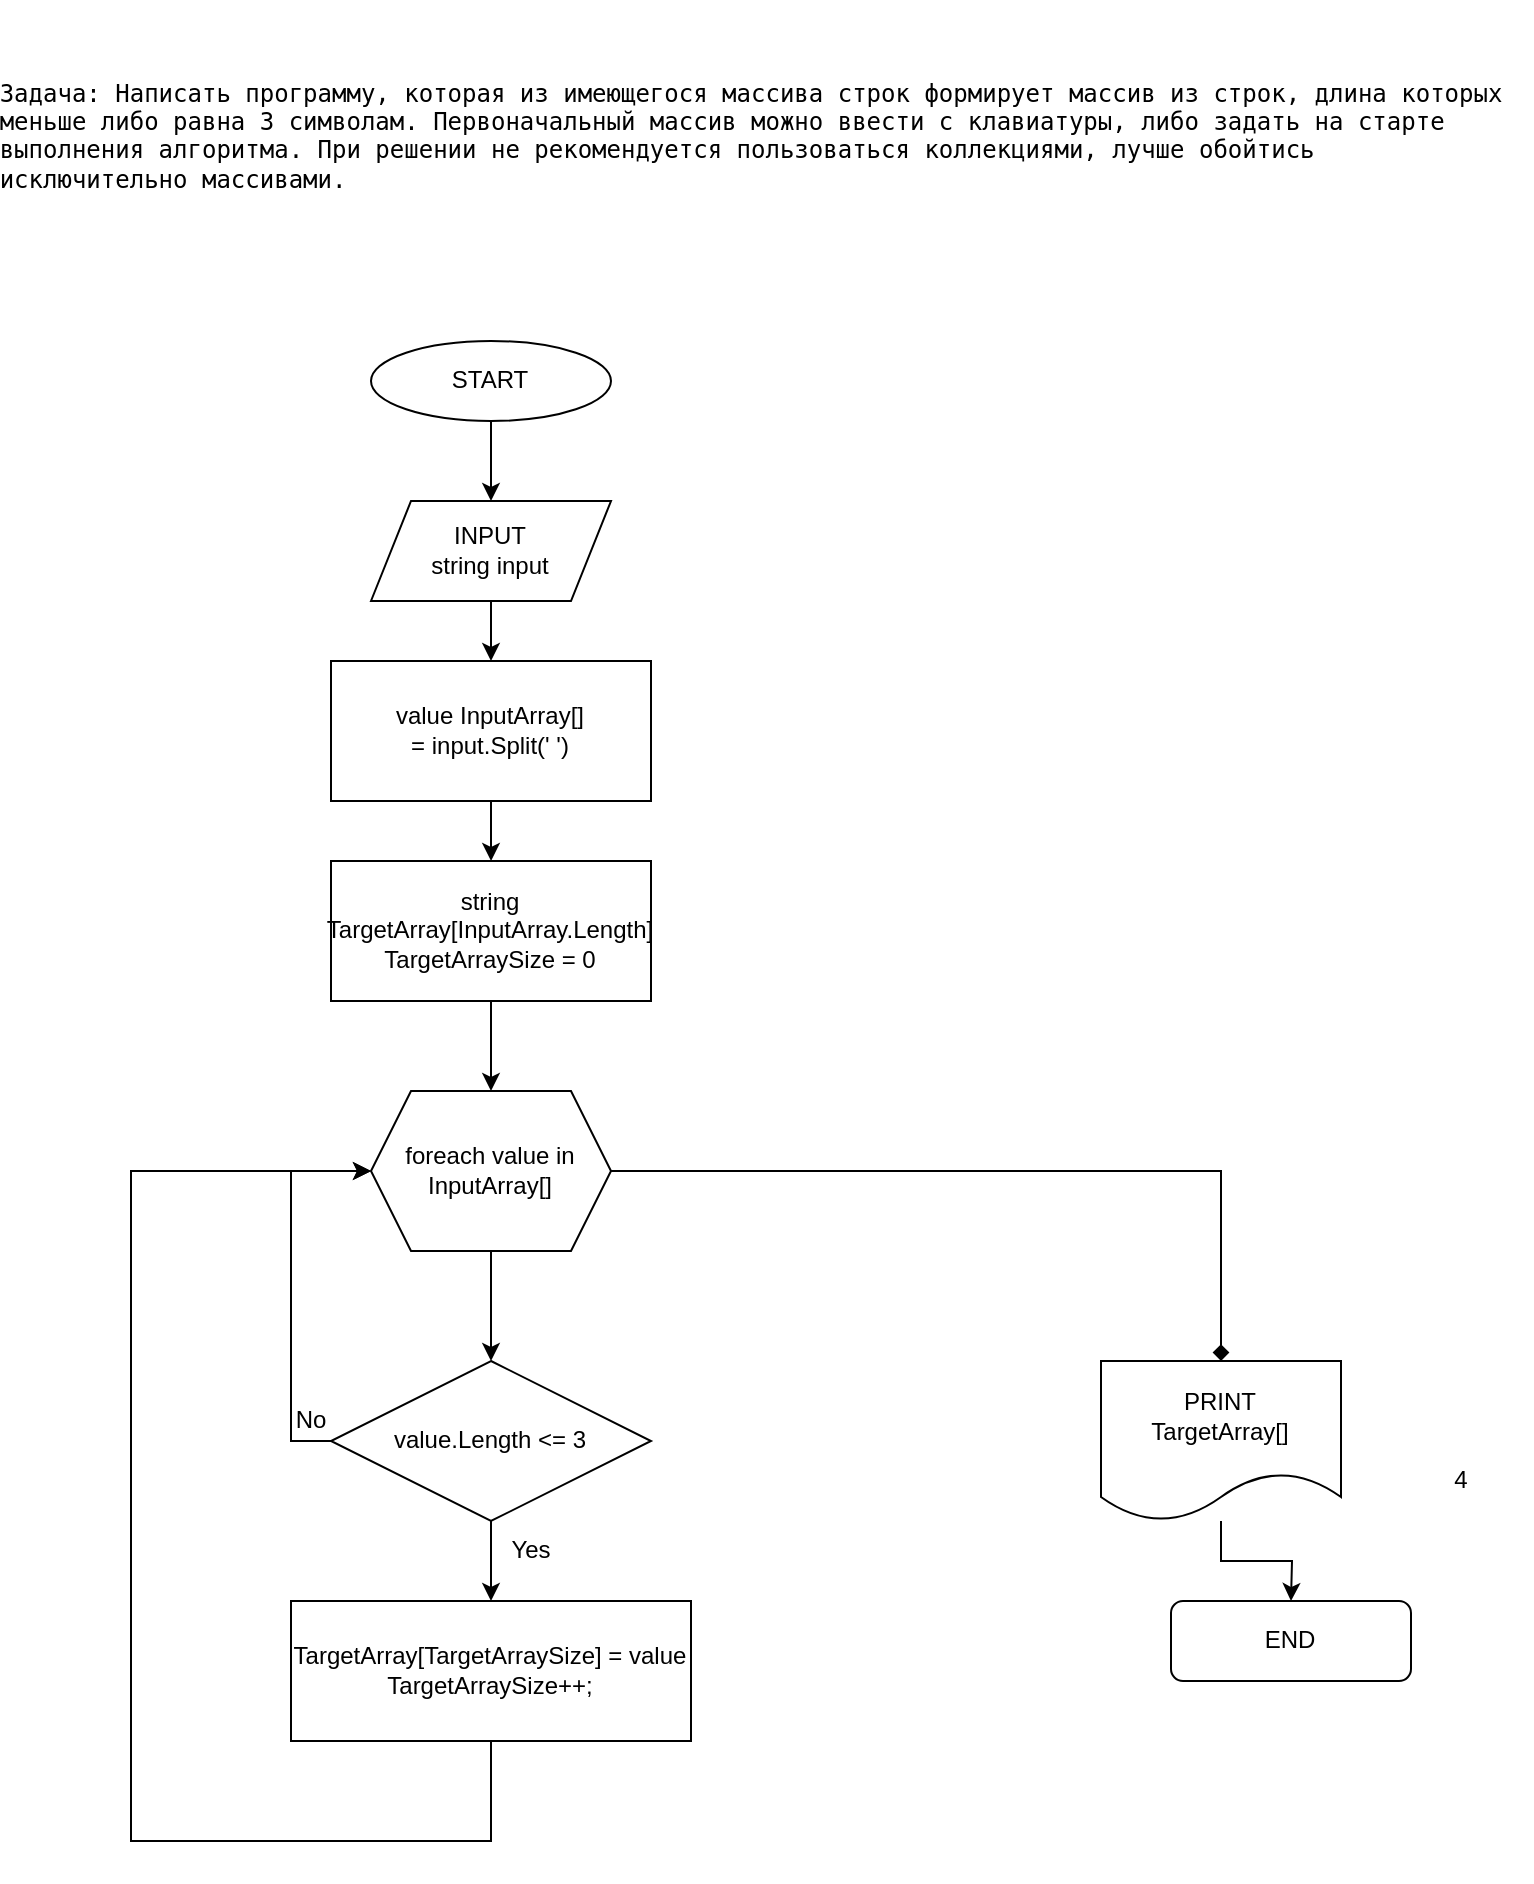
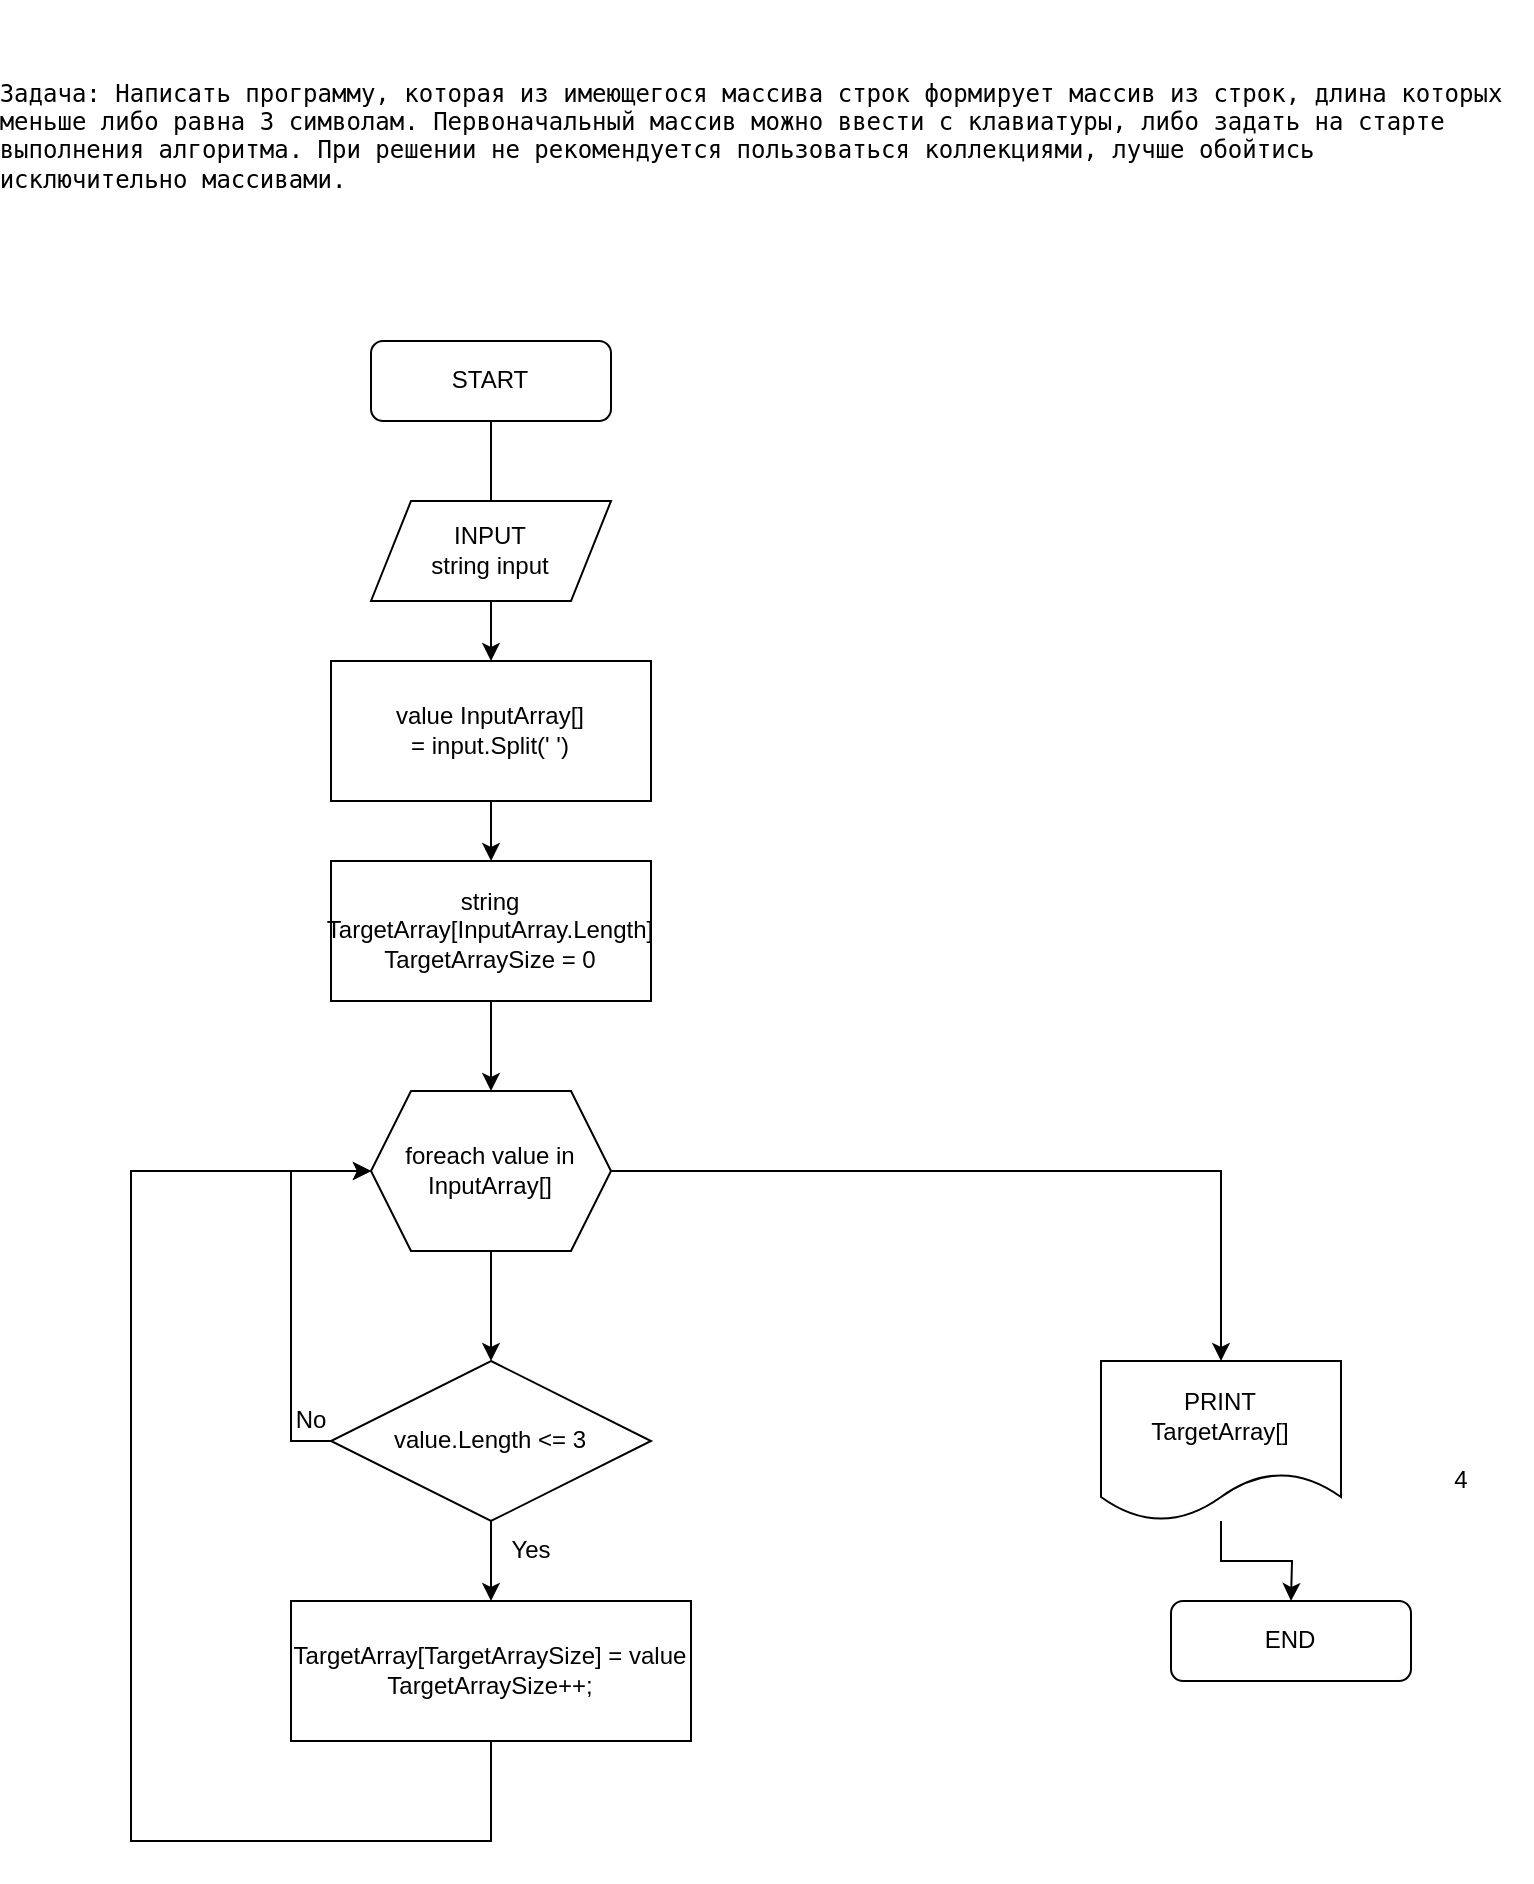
(491, 381) -> (491, 381)
(491, 486) -> (491, 491)
(1221, 1345) -> (1221, 1346)
